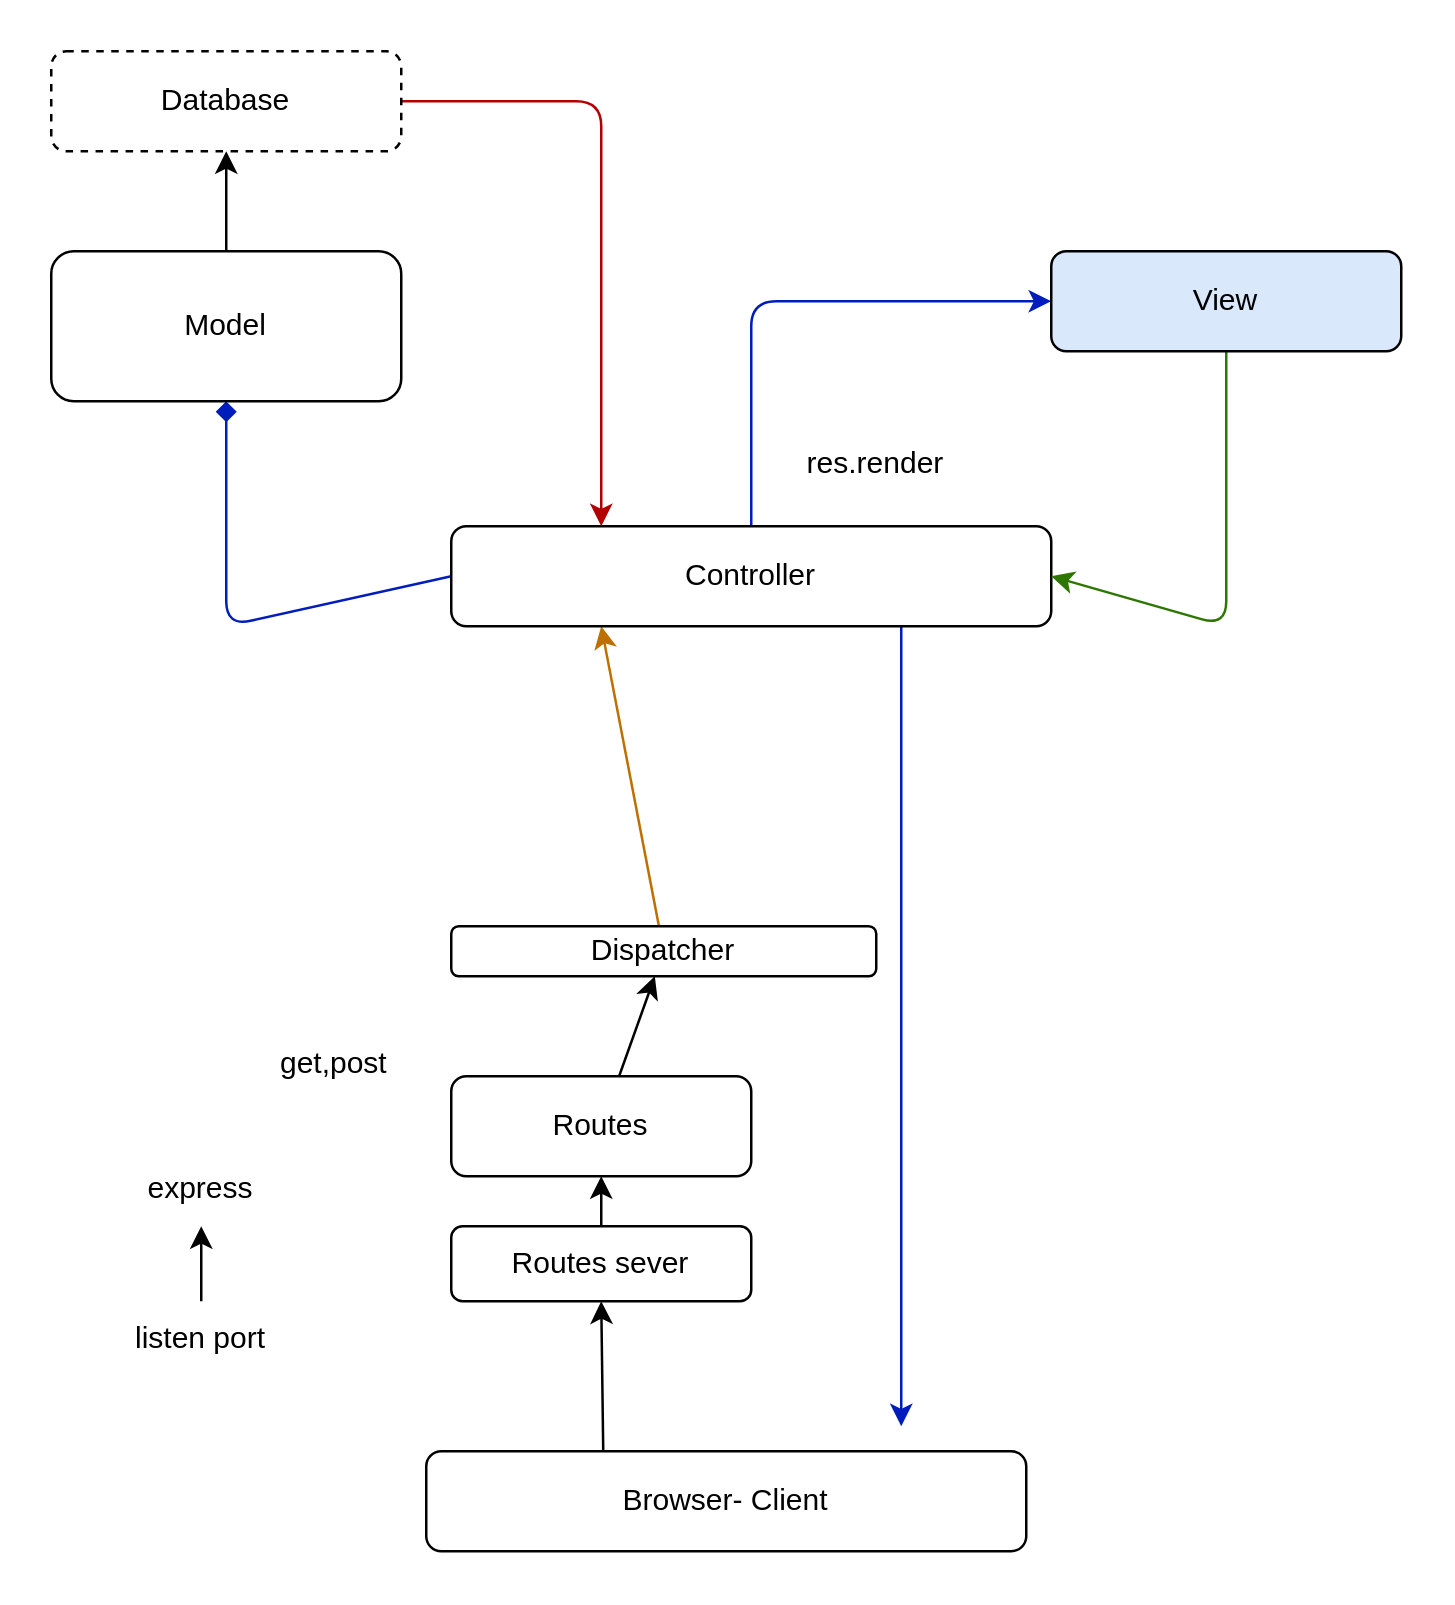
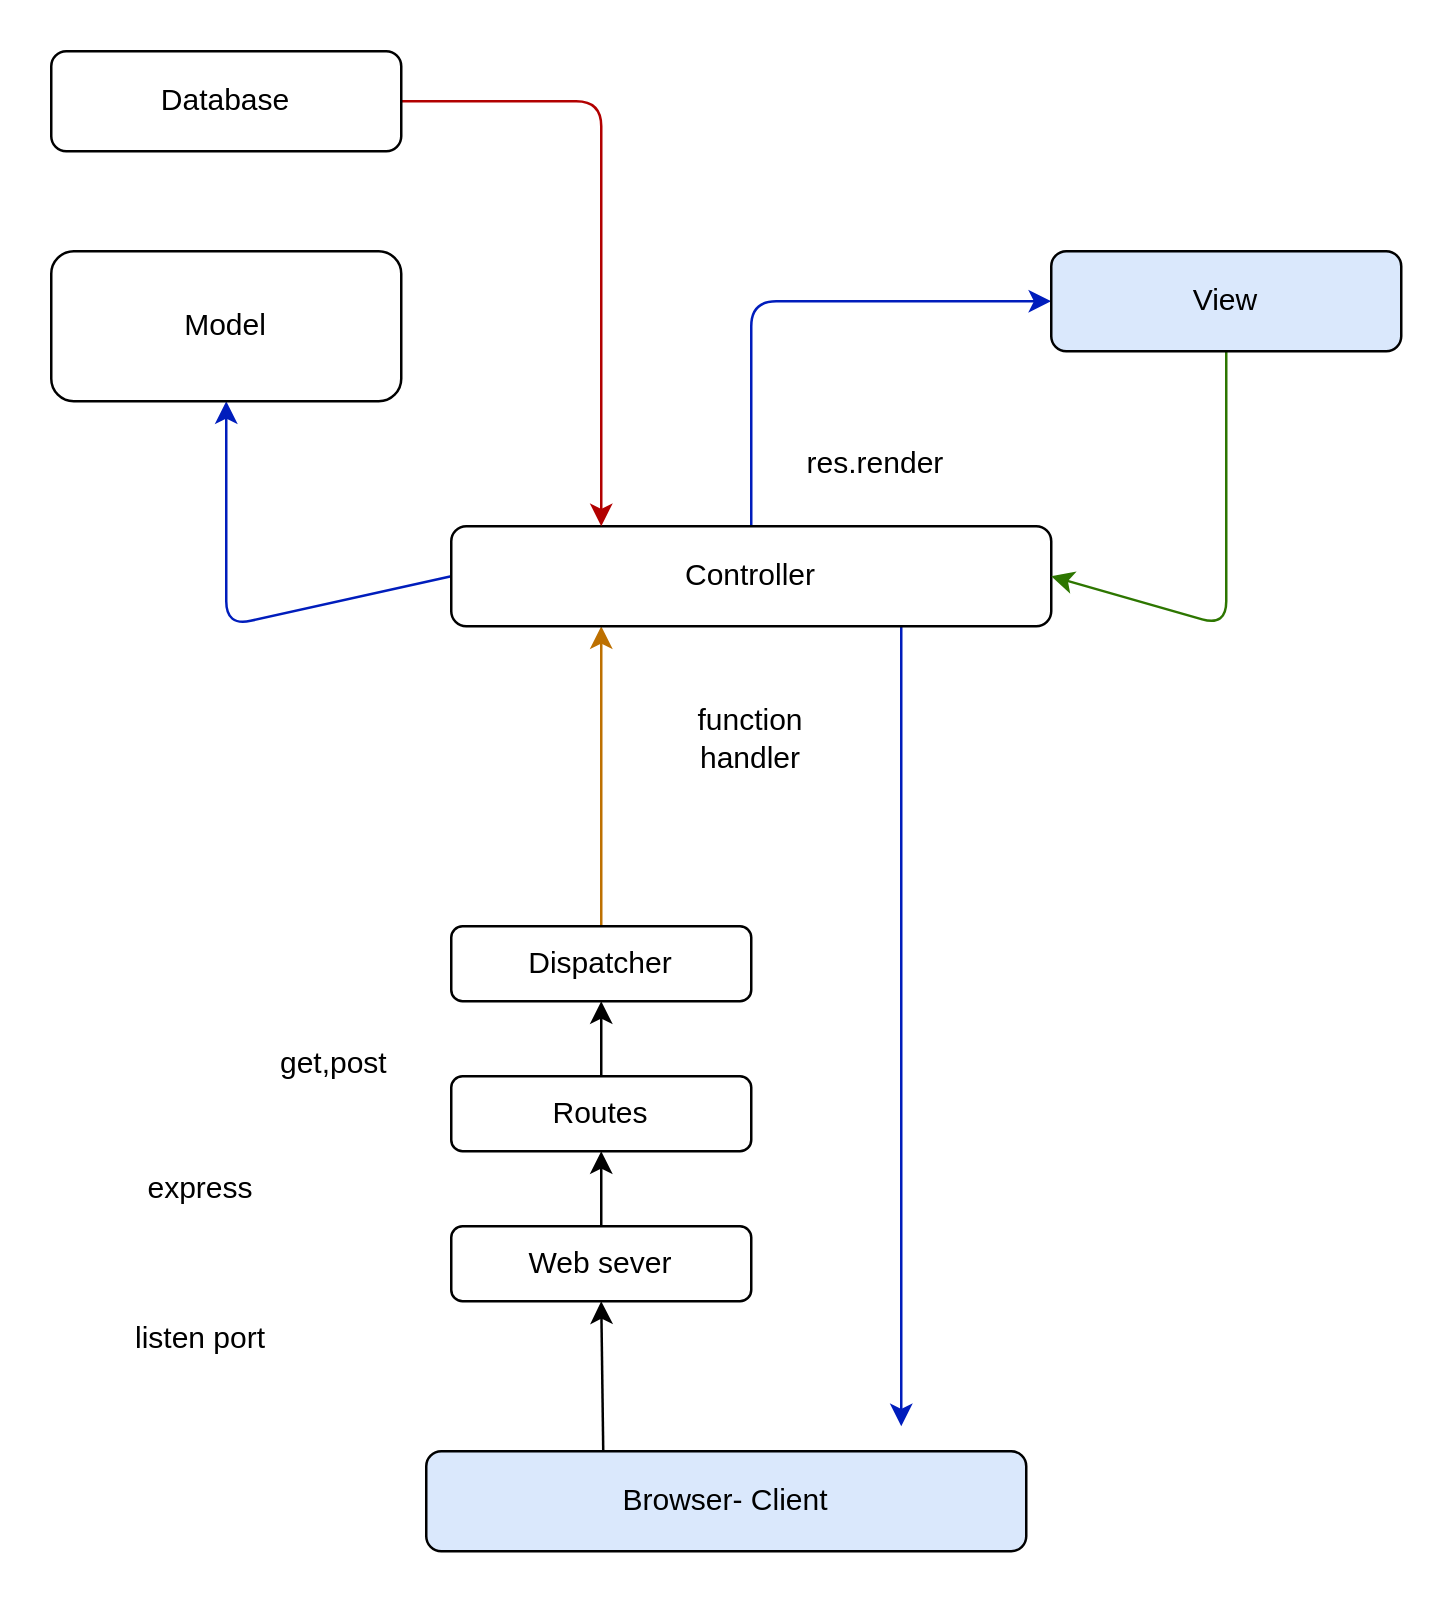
(226, 101) -> (226, 101)
(226, 209) -> none
(226, 422) -> (226, 420)
none -> (751, 739)
(664, 951) -> (601, 964)
(601, 1126) -> (601, 1114)
(601, 1264) -> (601, 1264)
(201, 1272) -> none
(726, 1501) -> (726, 1501)
